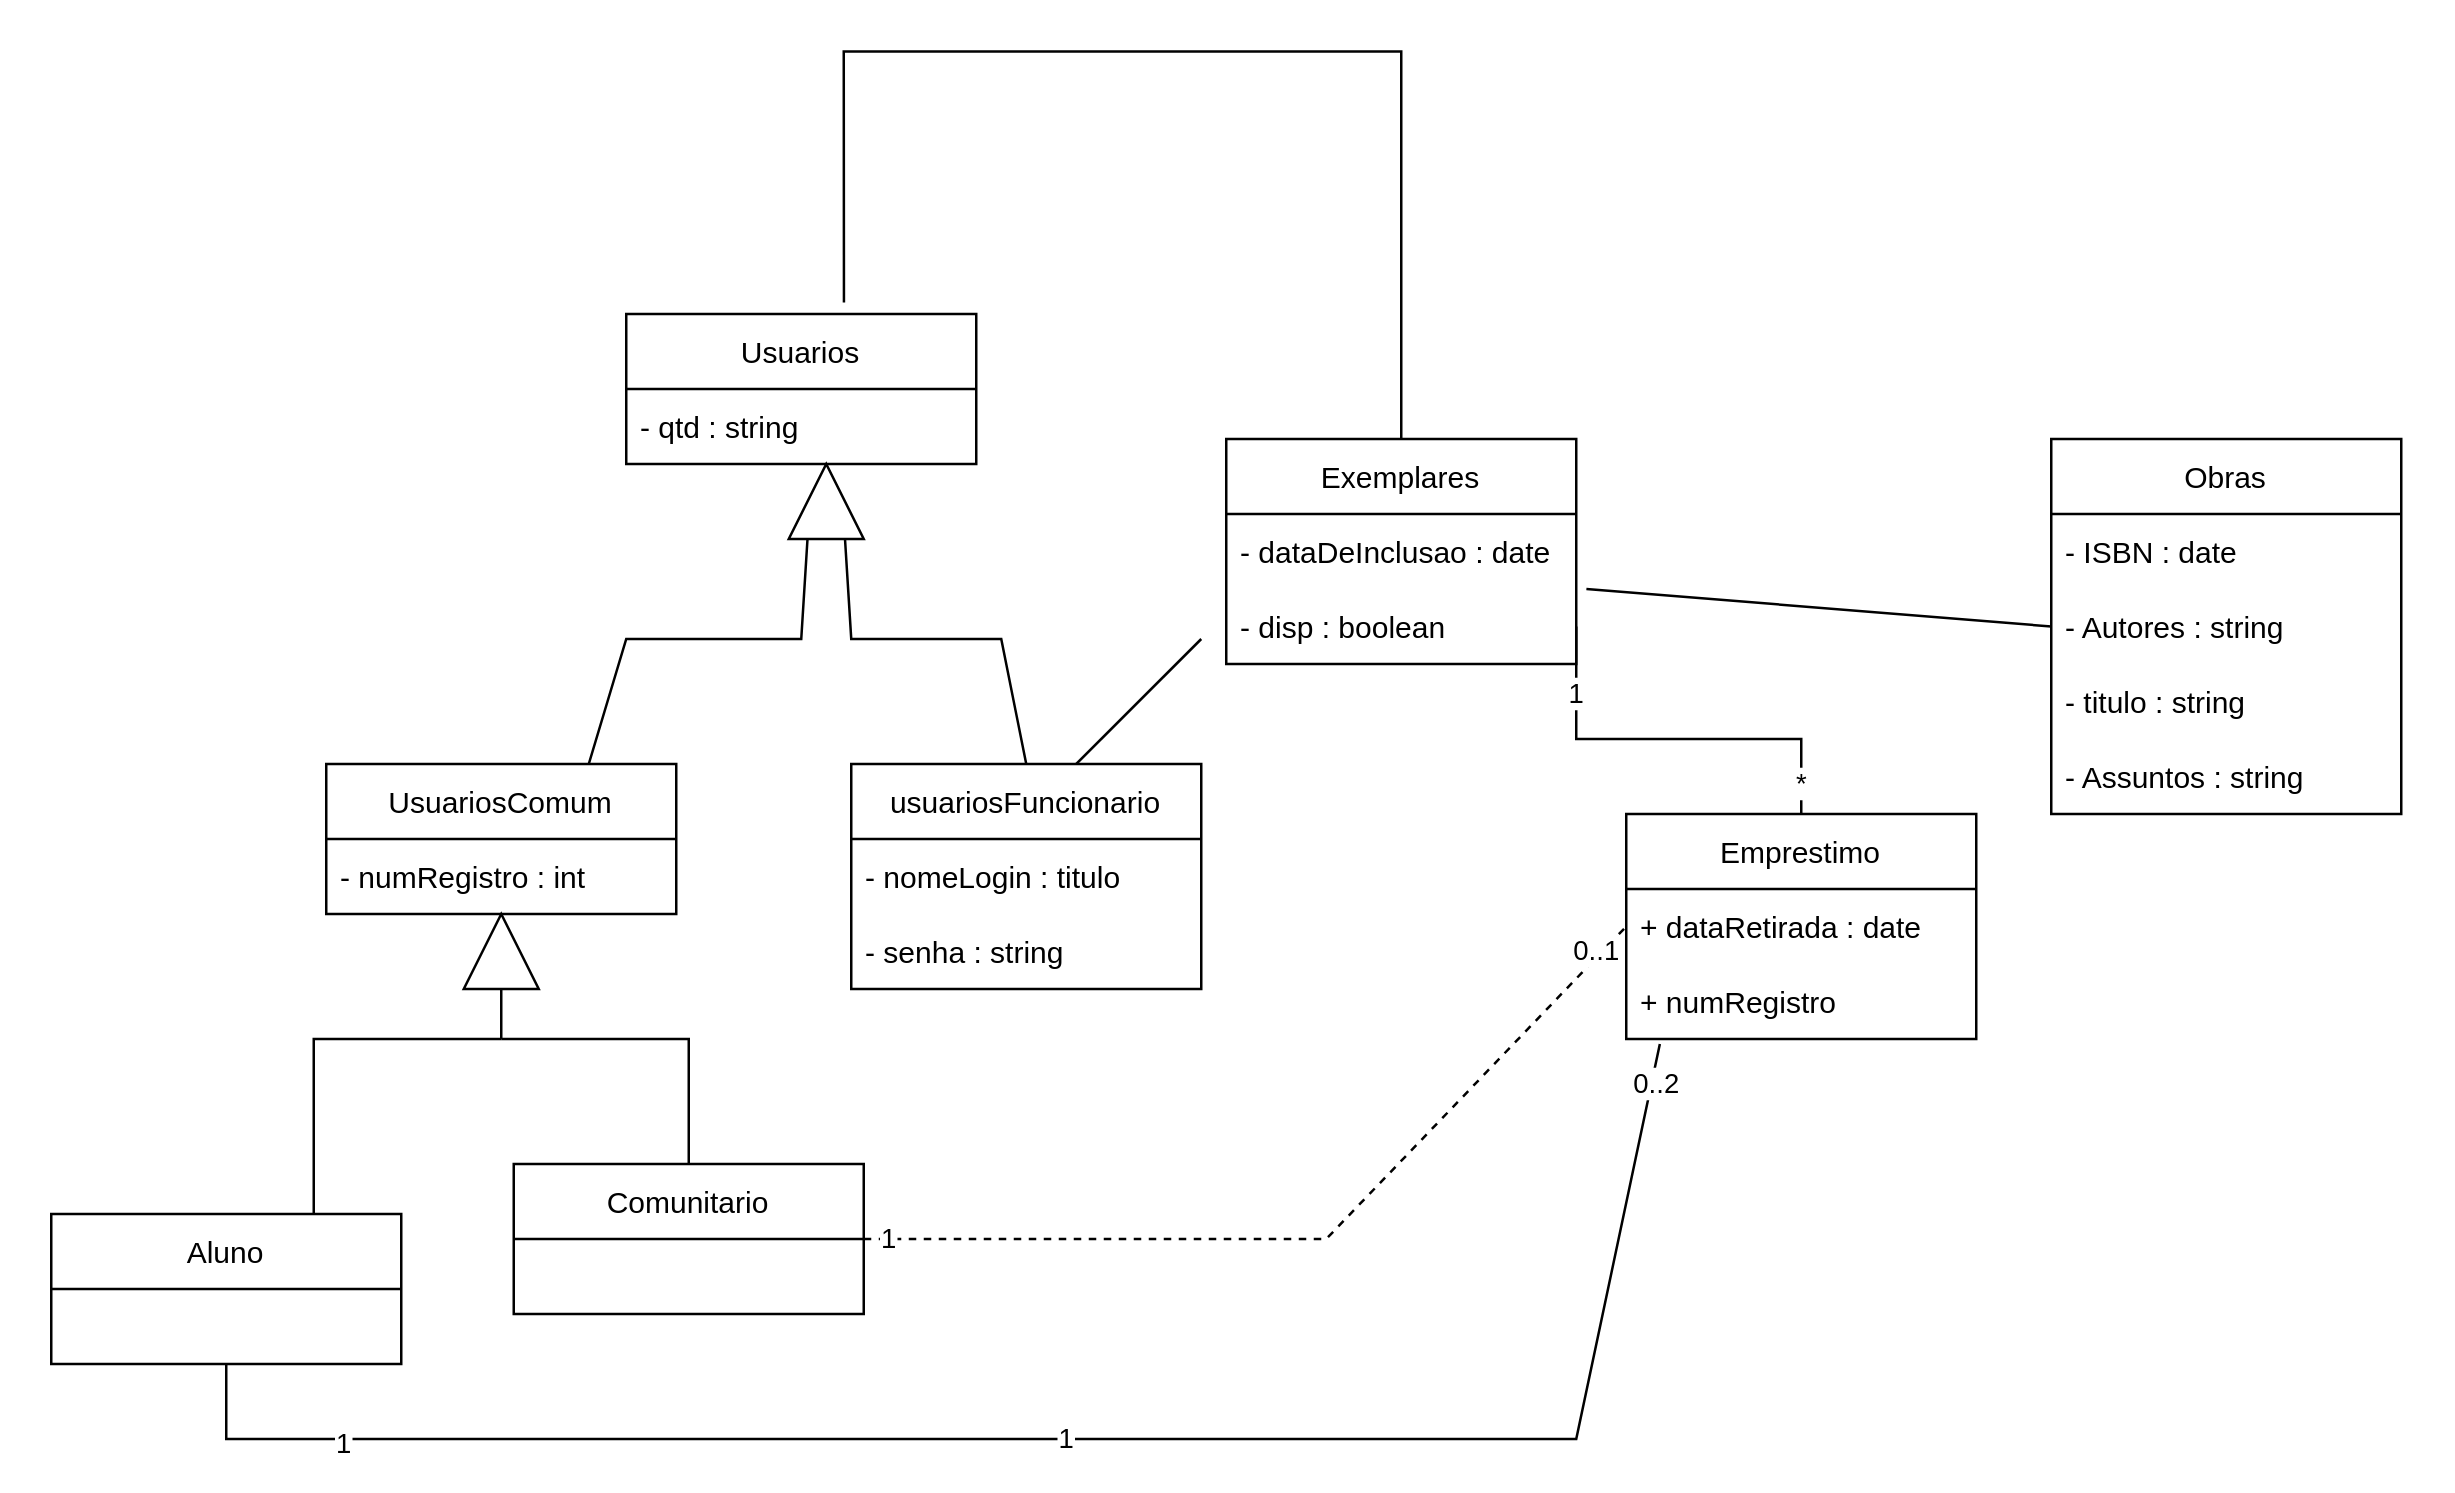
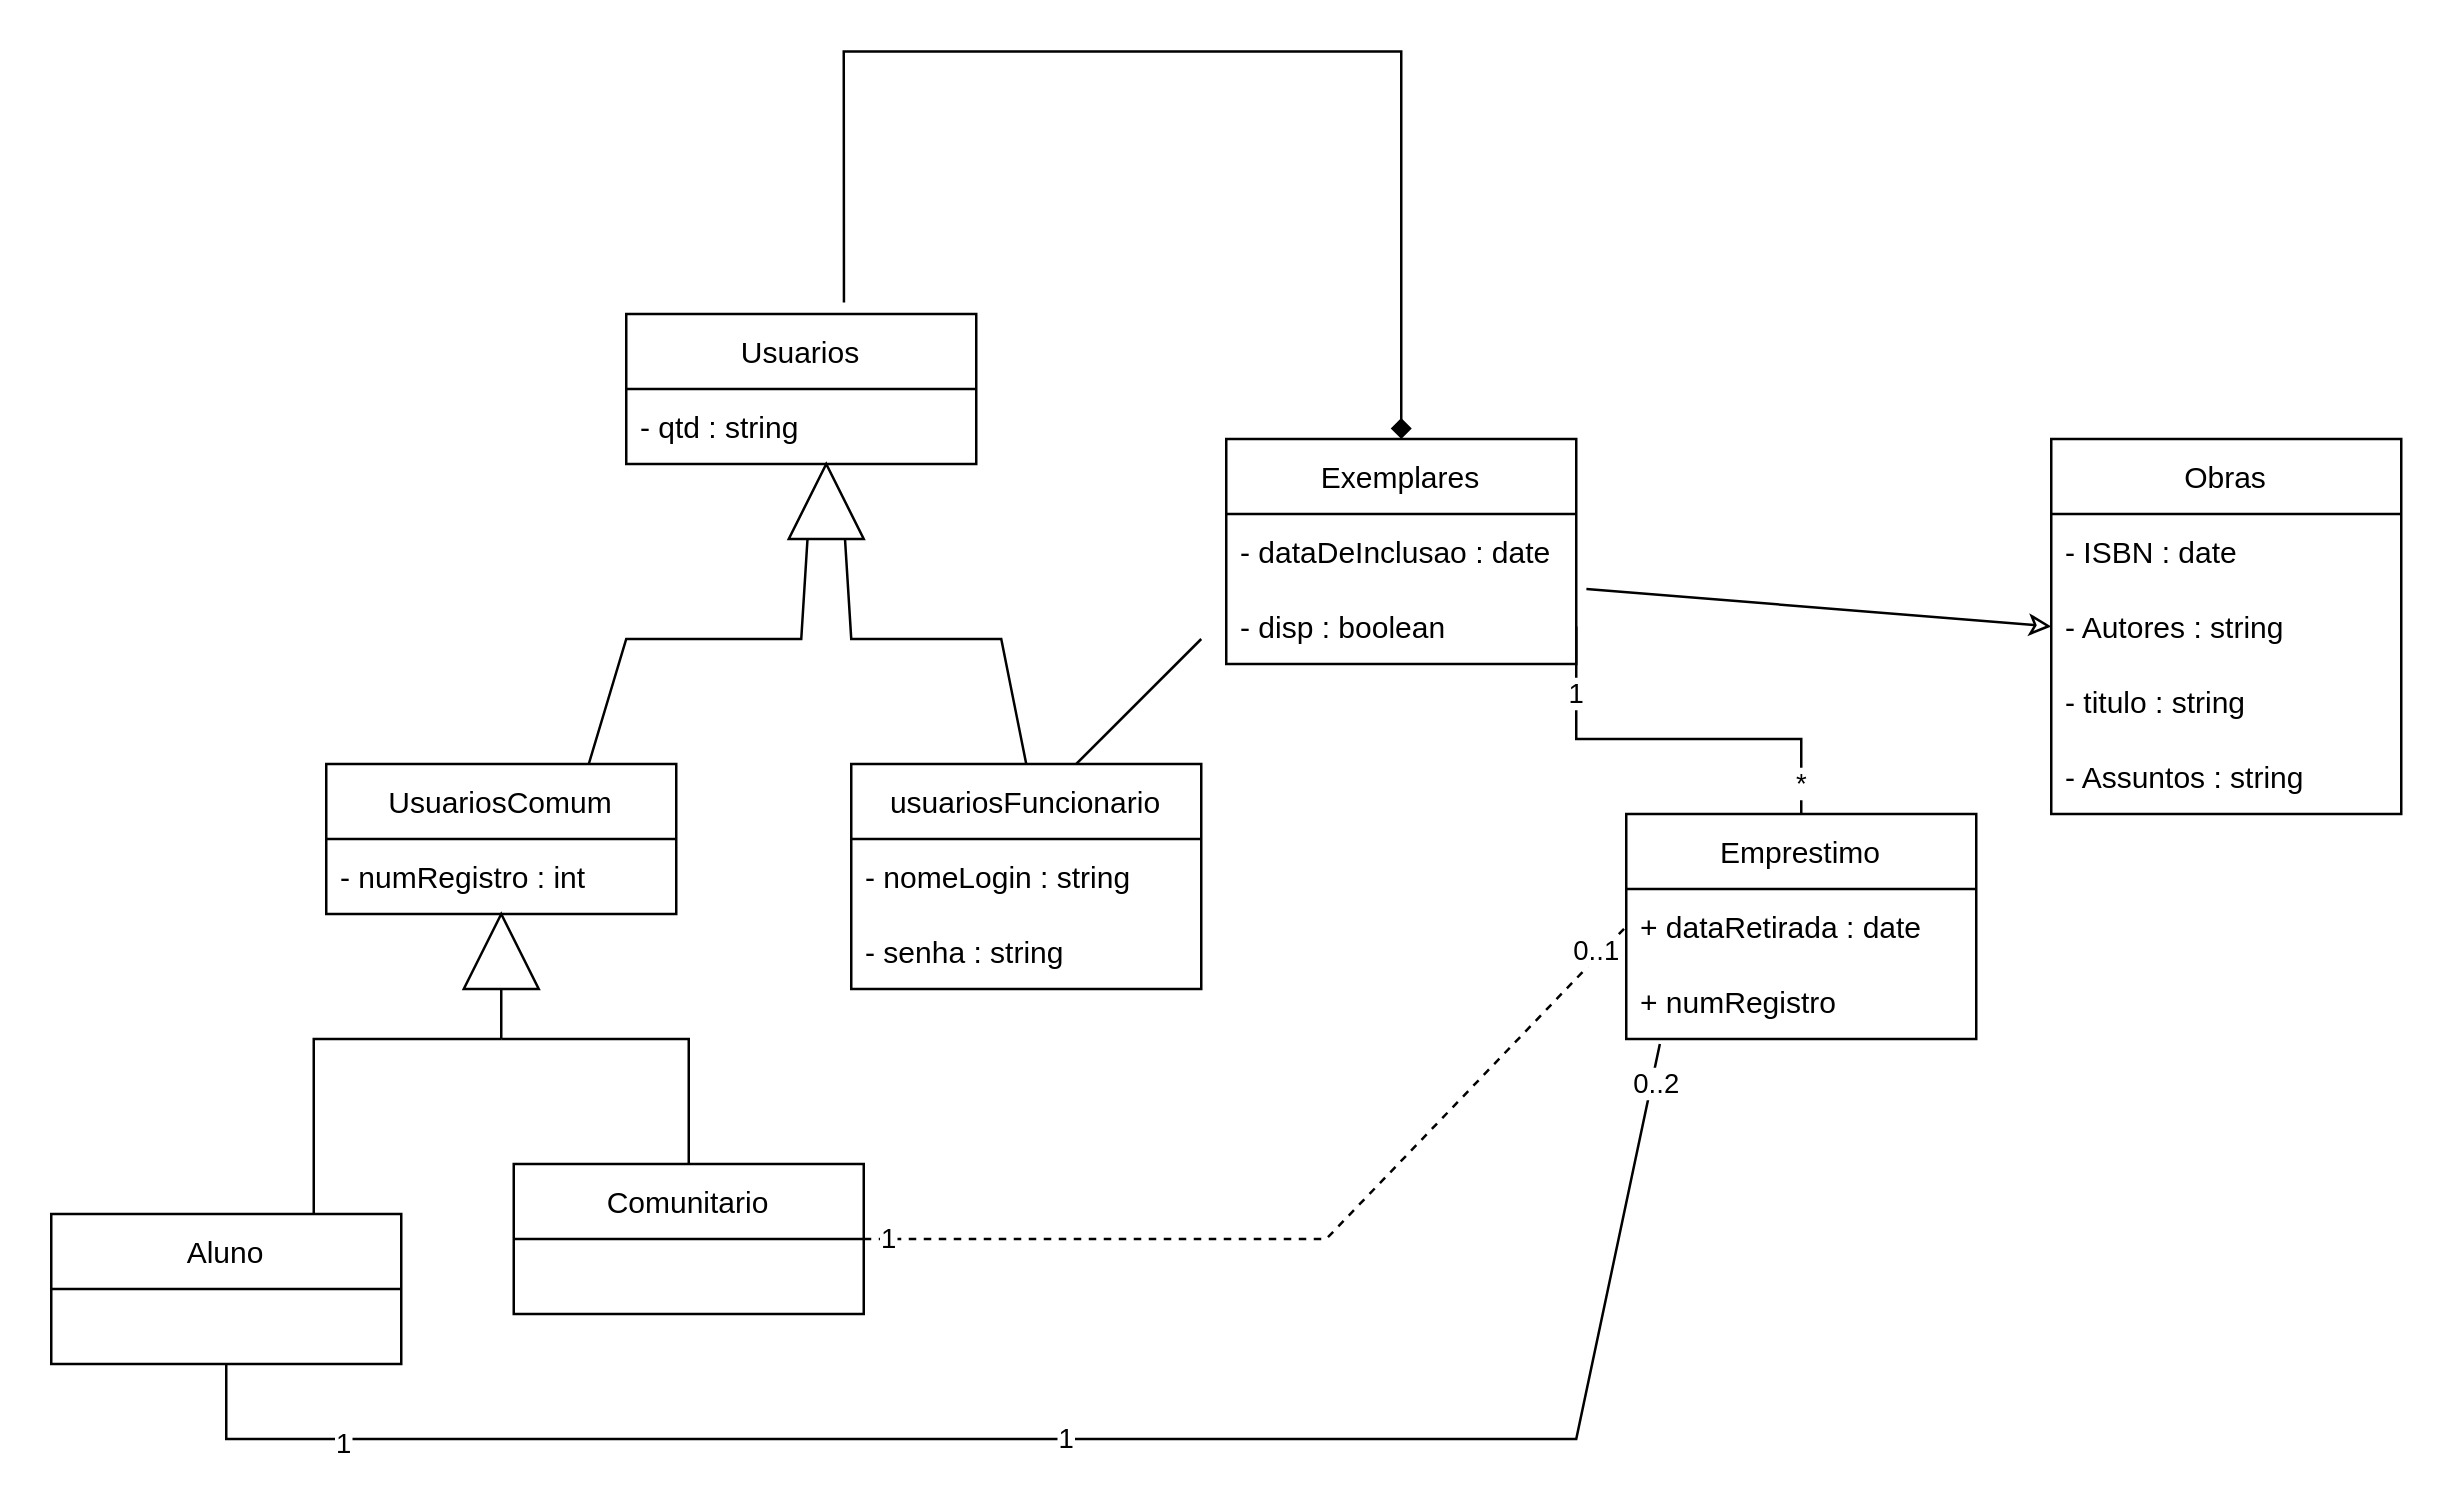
(1401, 428) -> (1401, 418)
(2039, 625) -> (2033, 625)
(1006, 878) -> (1010, 878)
